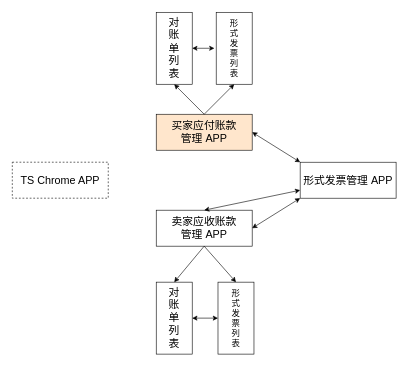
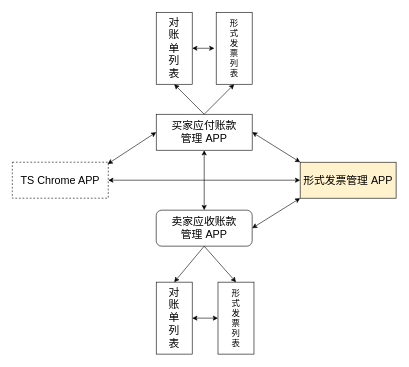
(204, 132) -> (204, 132)
none -> (132, 148)
none -> (202, 180)
(348, 180) -> (348, 180)
(252, 200) -> (204, 182)
(204, 228) -> (204, 228)
